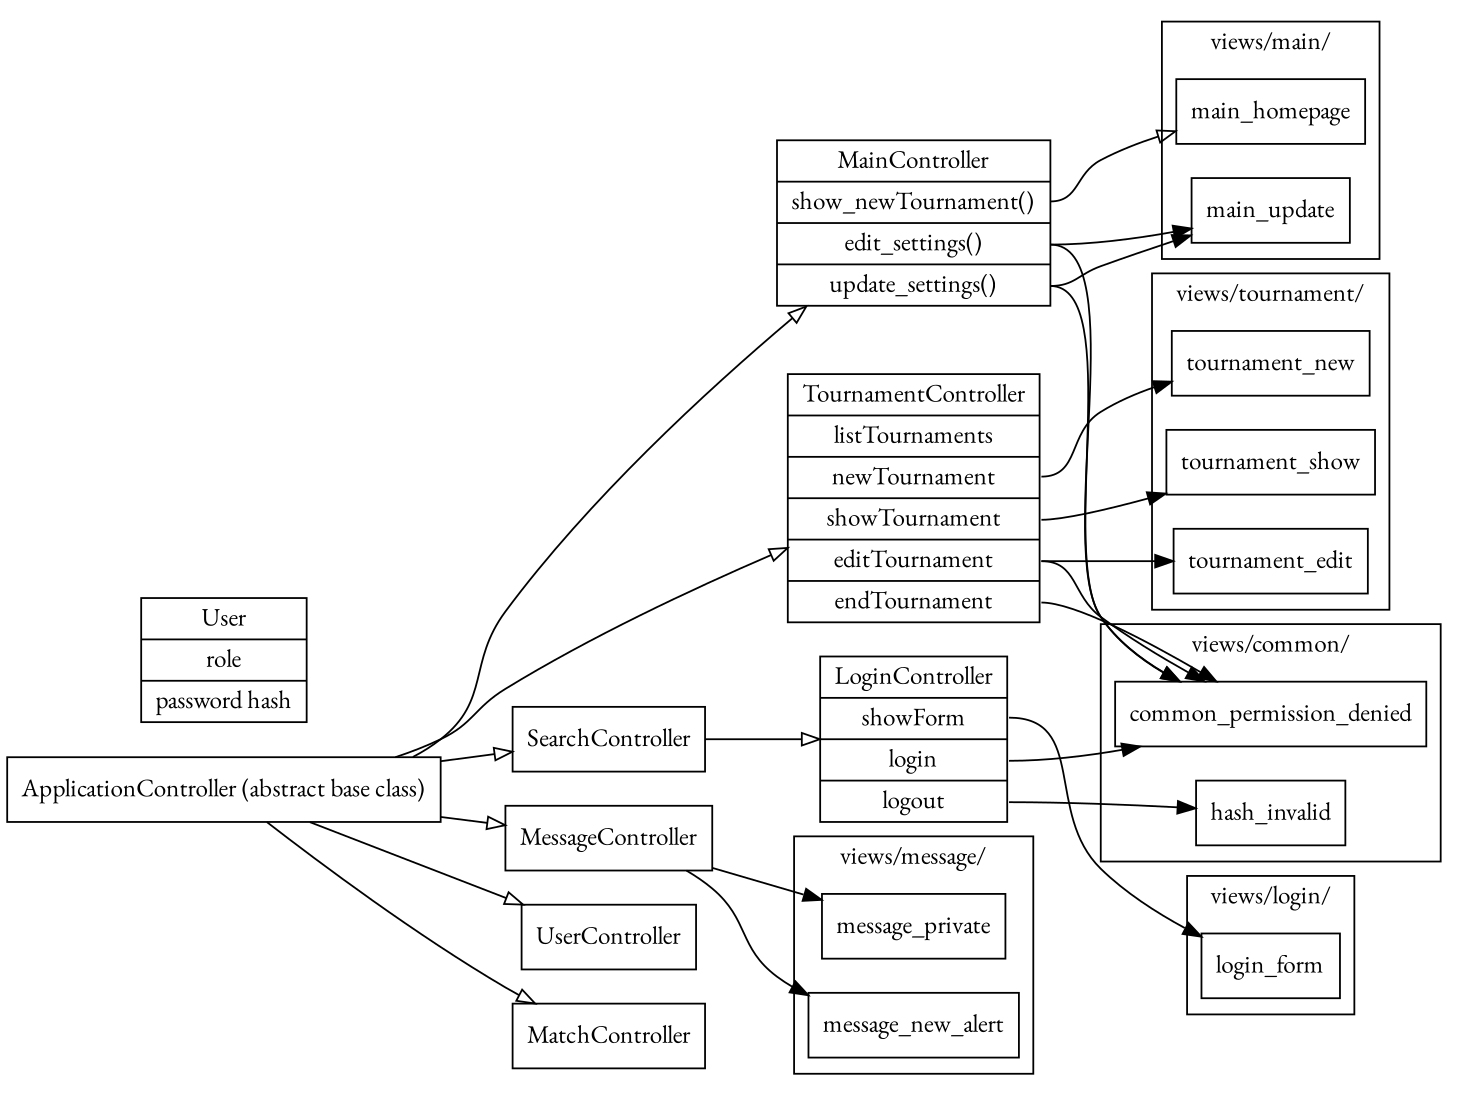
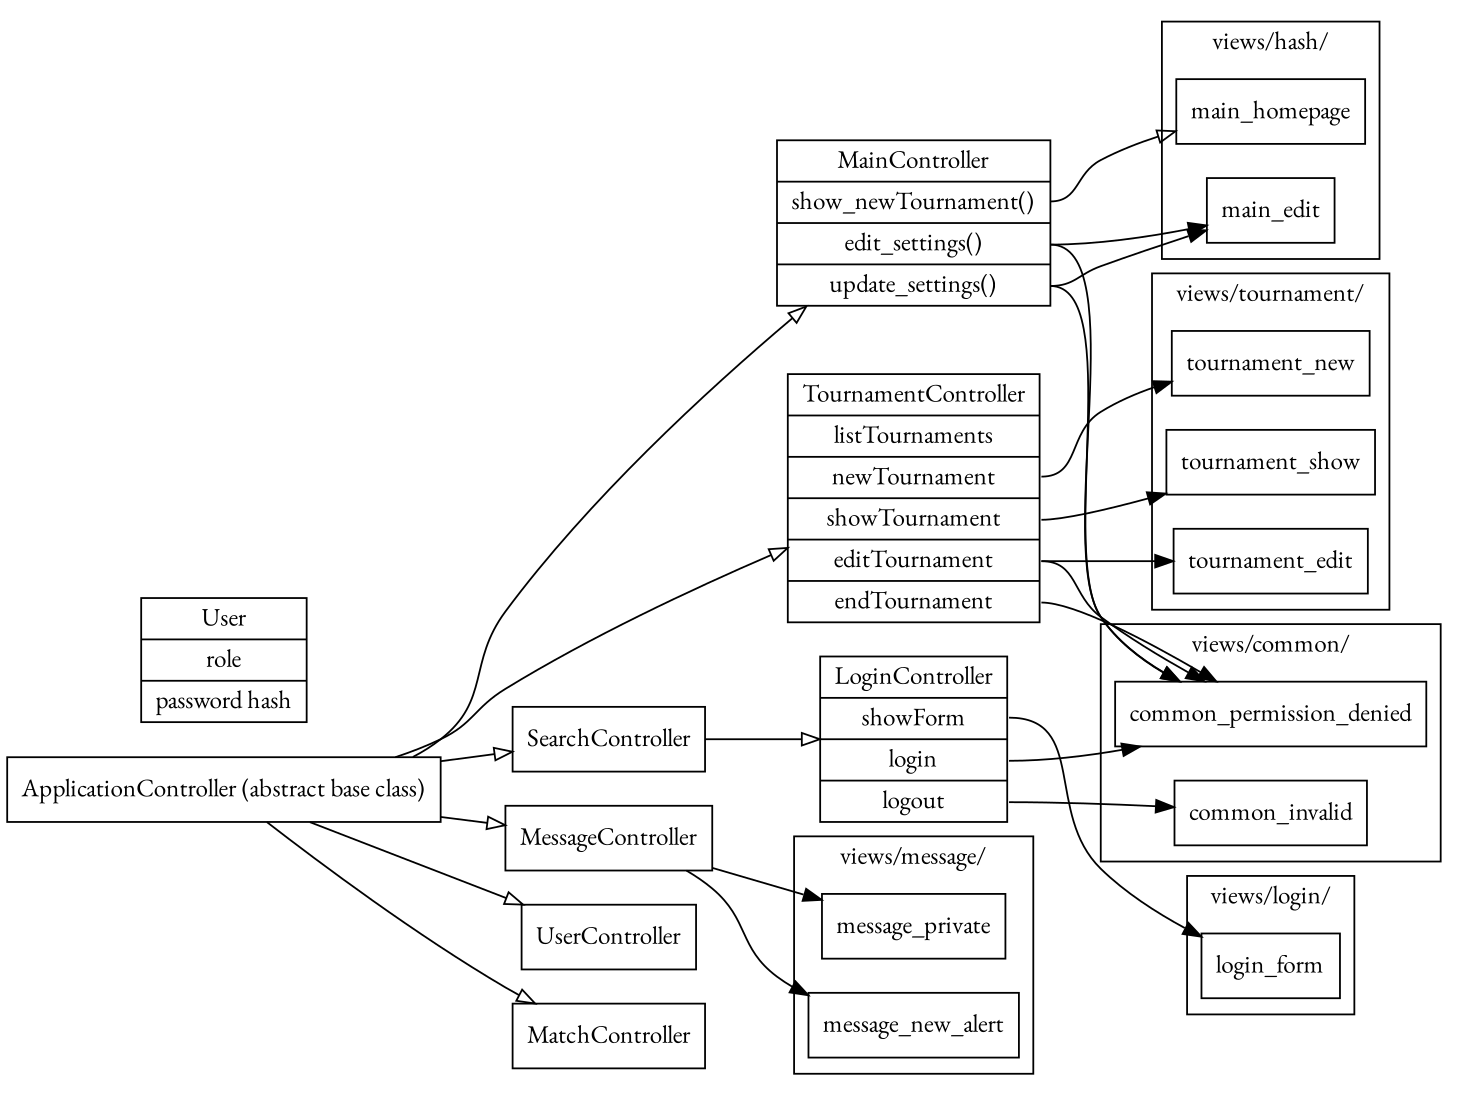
(1271, 42) -> (1271, 42)
(1271, 210) -> (1271, 210)
(1271, 813) -> (1271, 813)
